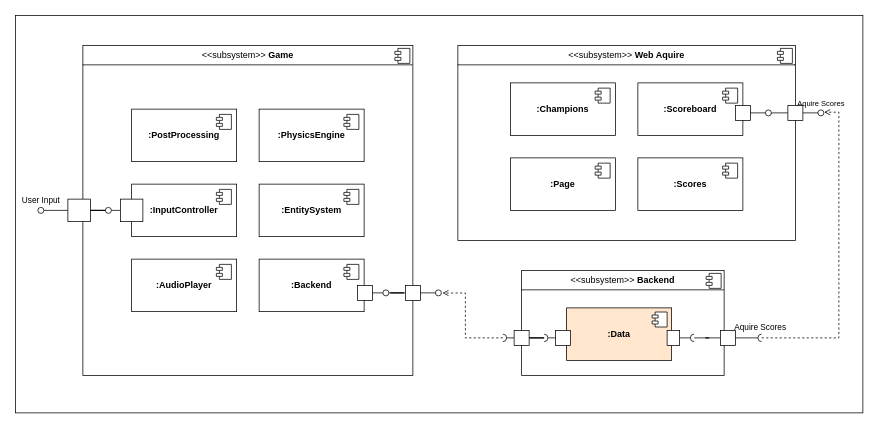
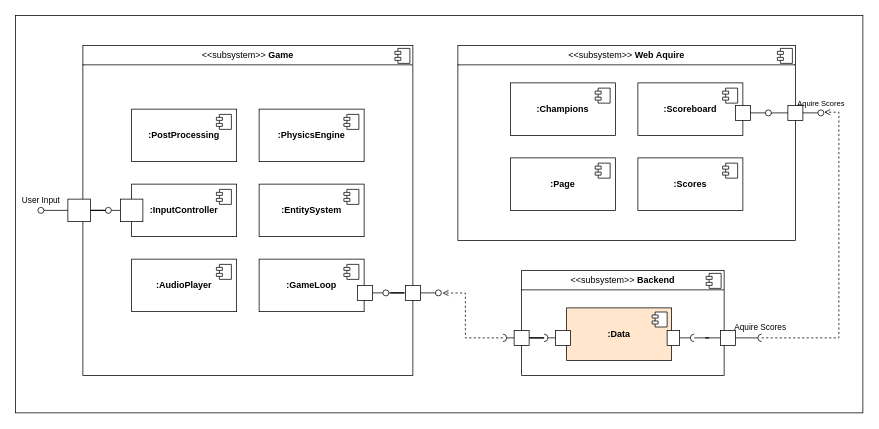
(312, 285) -> (312, 285)
